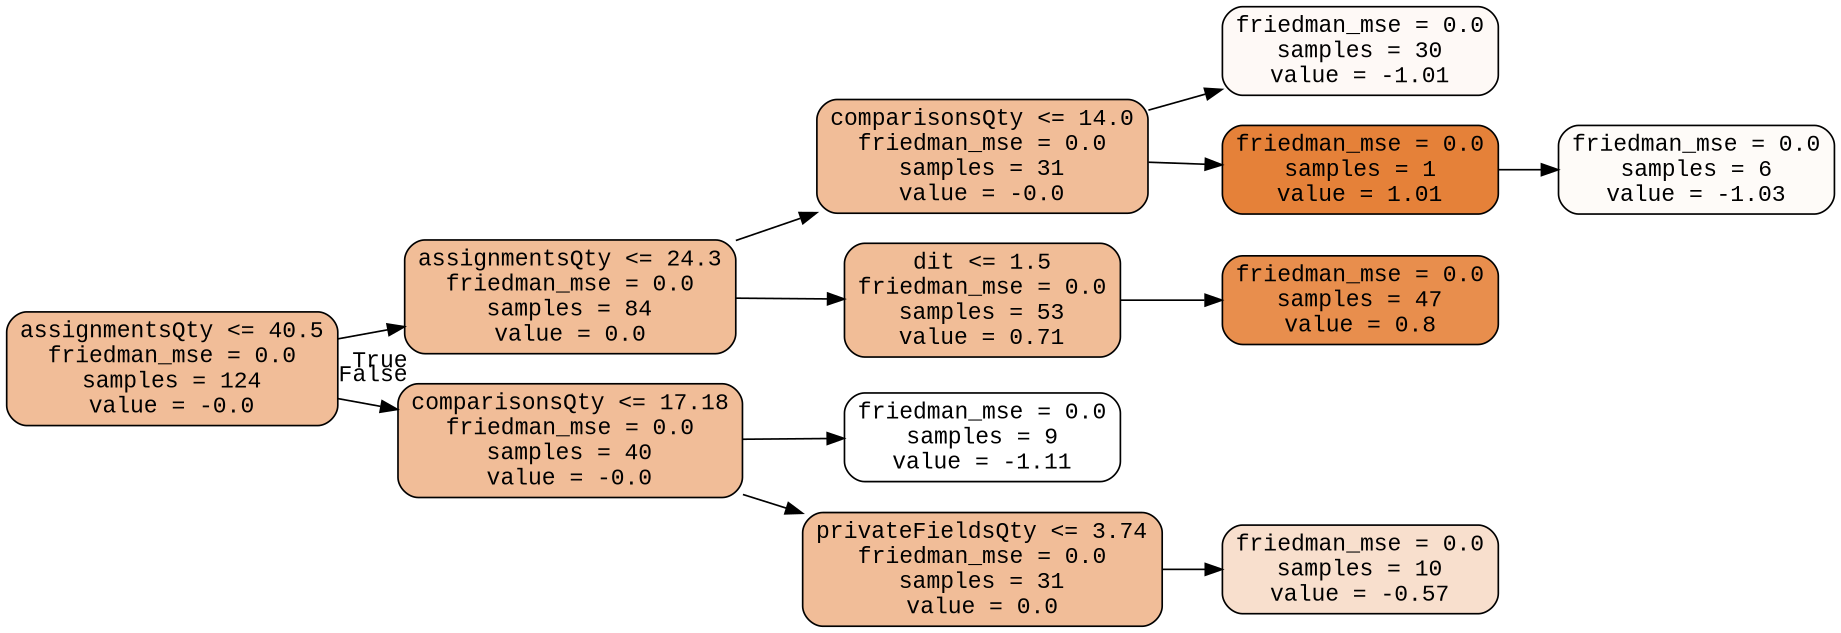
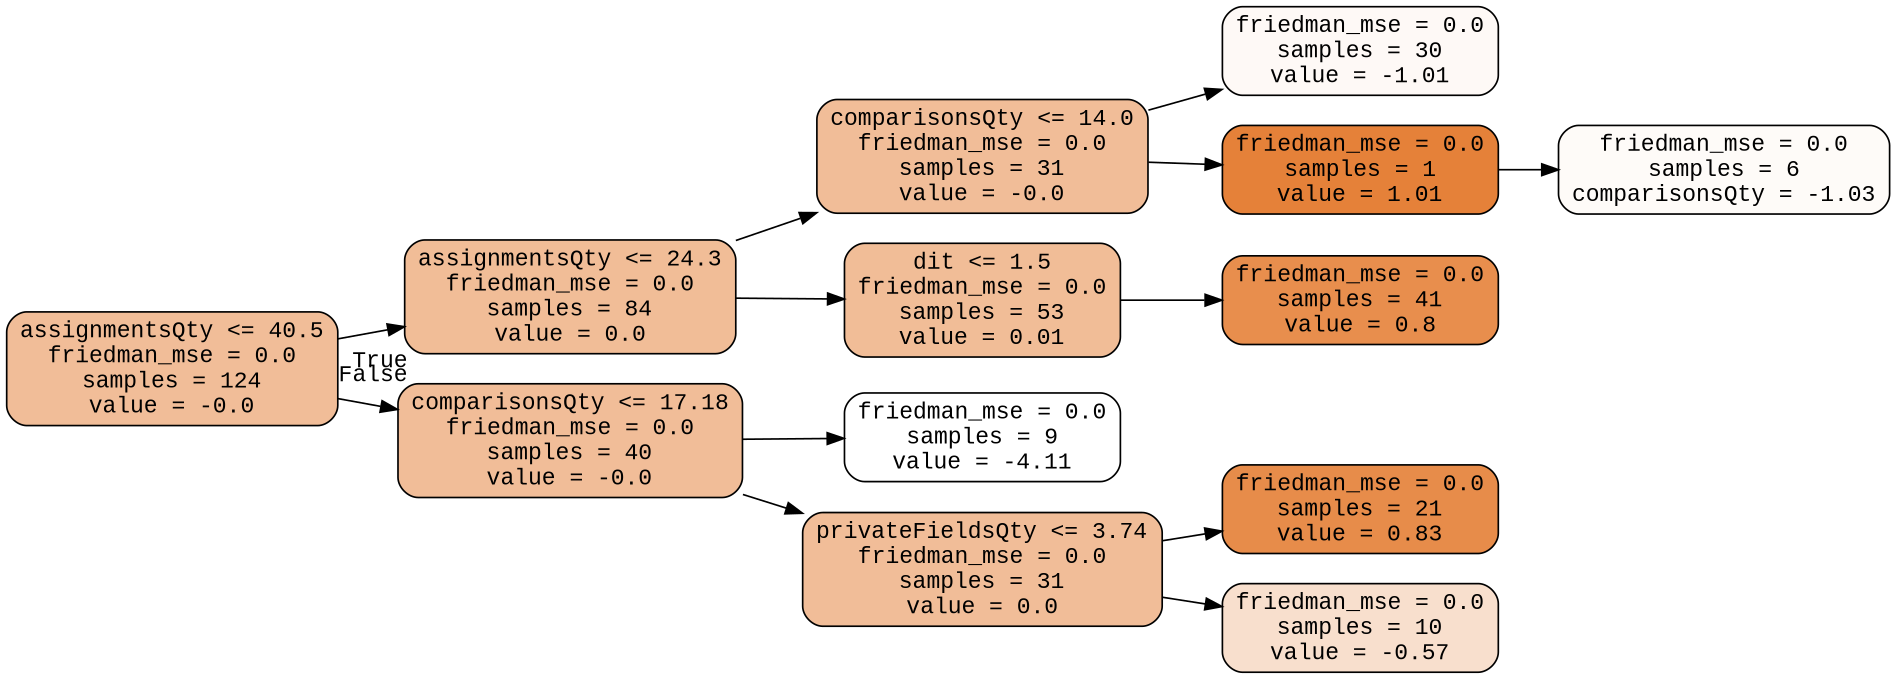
(1696, 170) -> (1724, 170)
(982, 300) -> (982, 300)
(1360, 300) -> (1360, 300)
(982, 437) -> (982, 437)
none -> (1360, 509)
